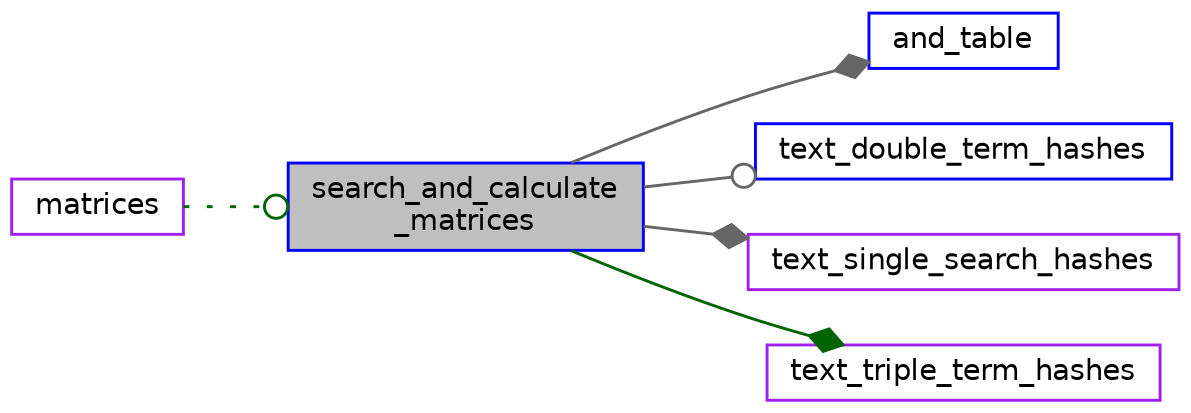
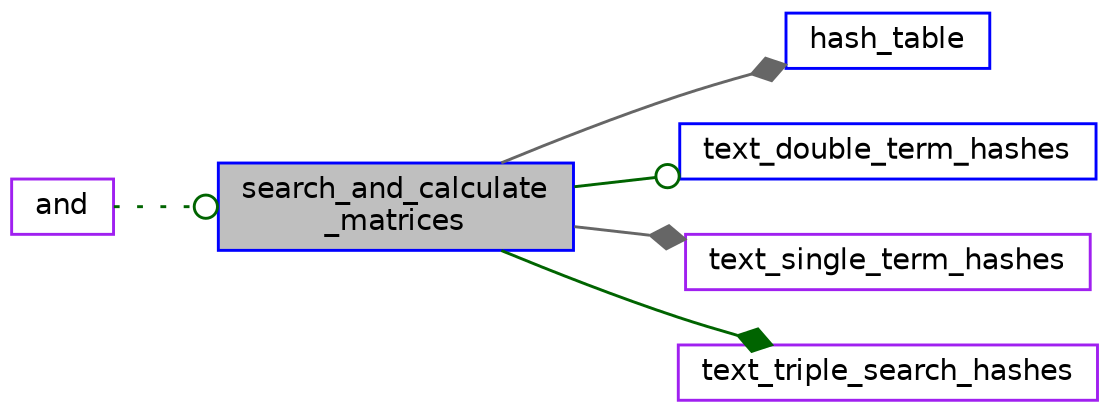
(964, 41) -> (888, 41)
(688, 182) -> (615, 182)
(98, 207) -> (63, 207)
(964, 262) -> (888, 262)
(964, 373) -> (888, 373)
